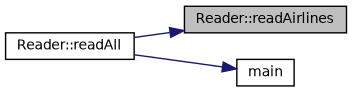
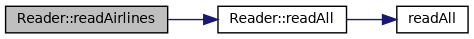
(152, 35) -> (186, 20)
(265, 73) -> (432, 20)
